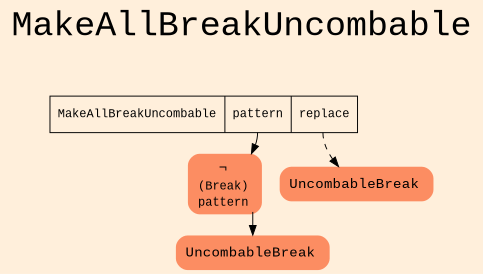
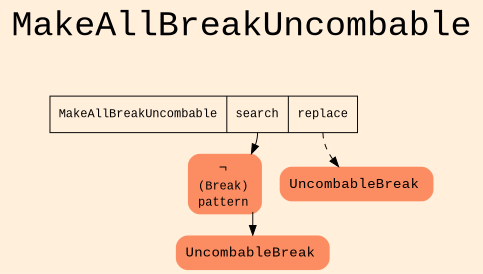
(258, 114) -> (258, 114)
